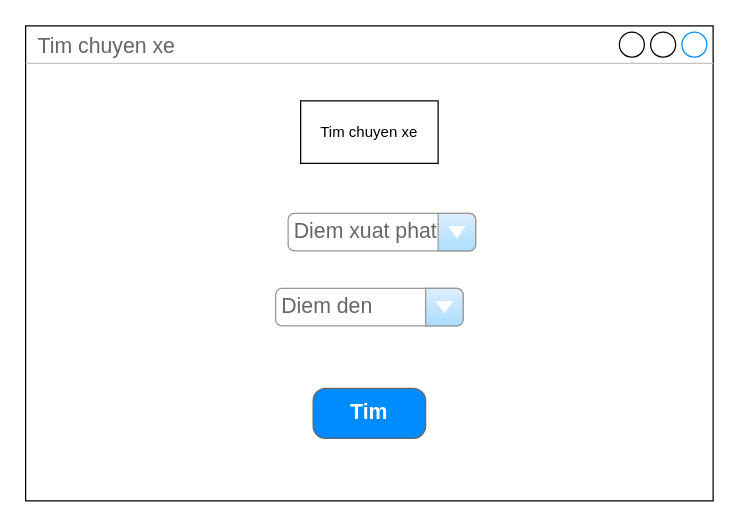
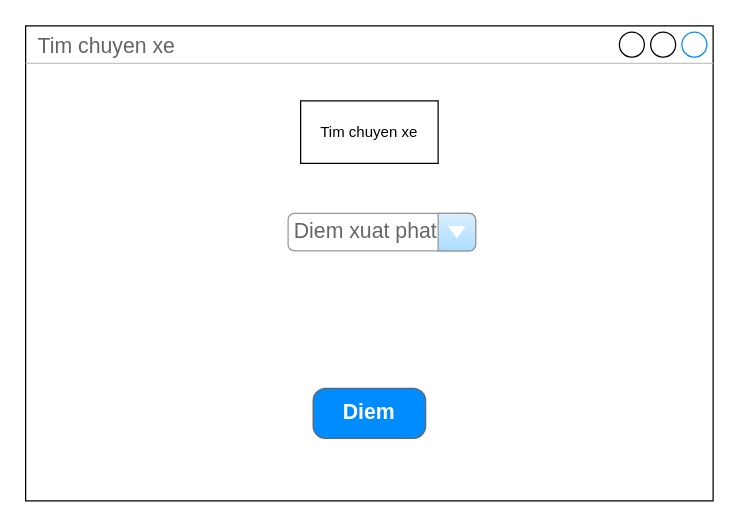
(369, 307) -> none
(369, 413) -> (369, 413)
